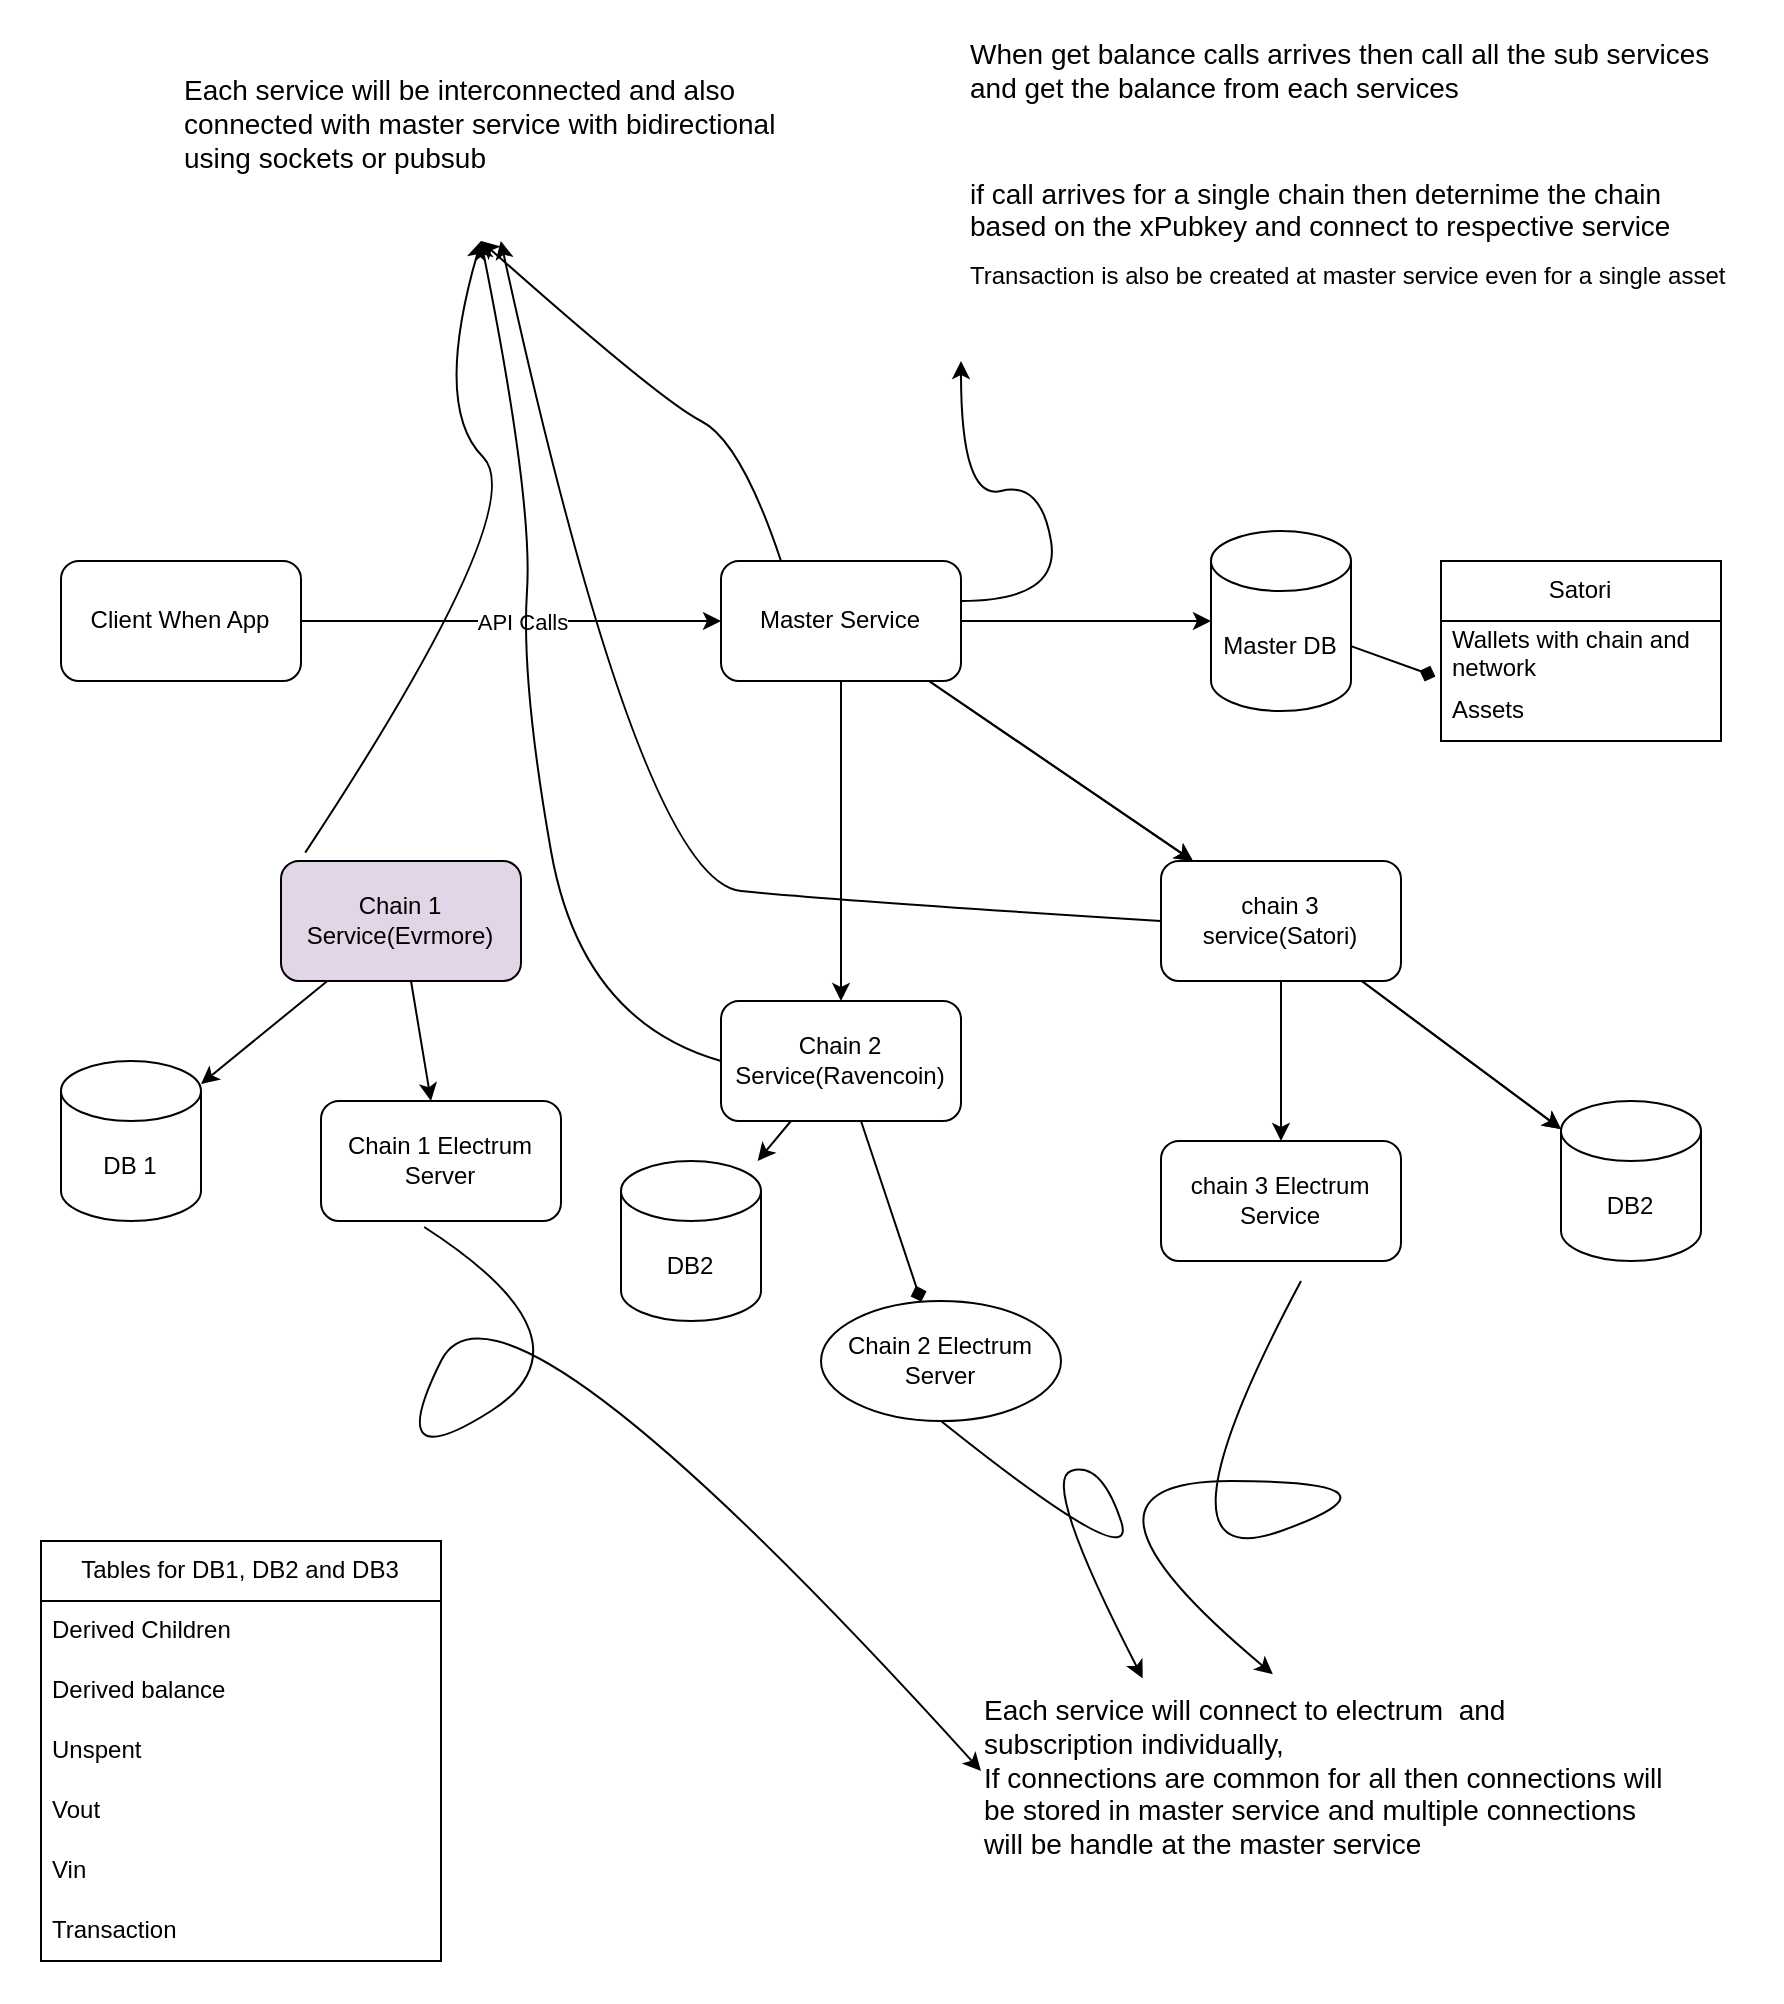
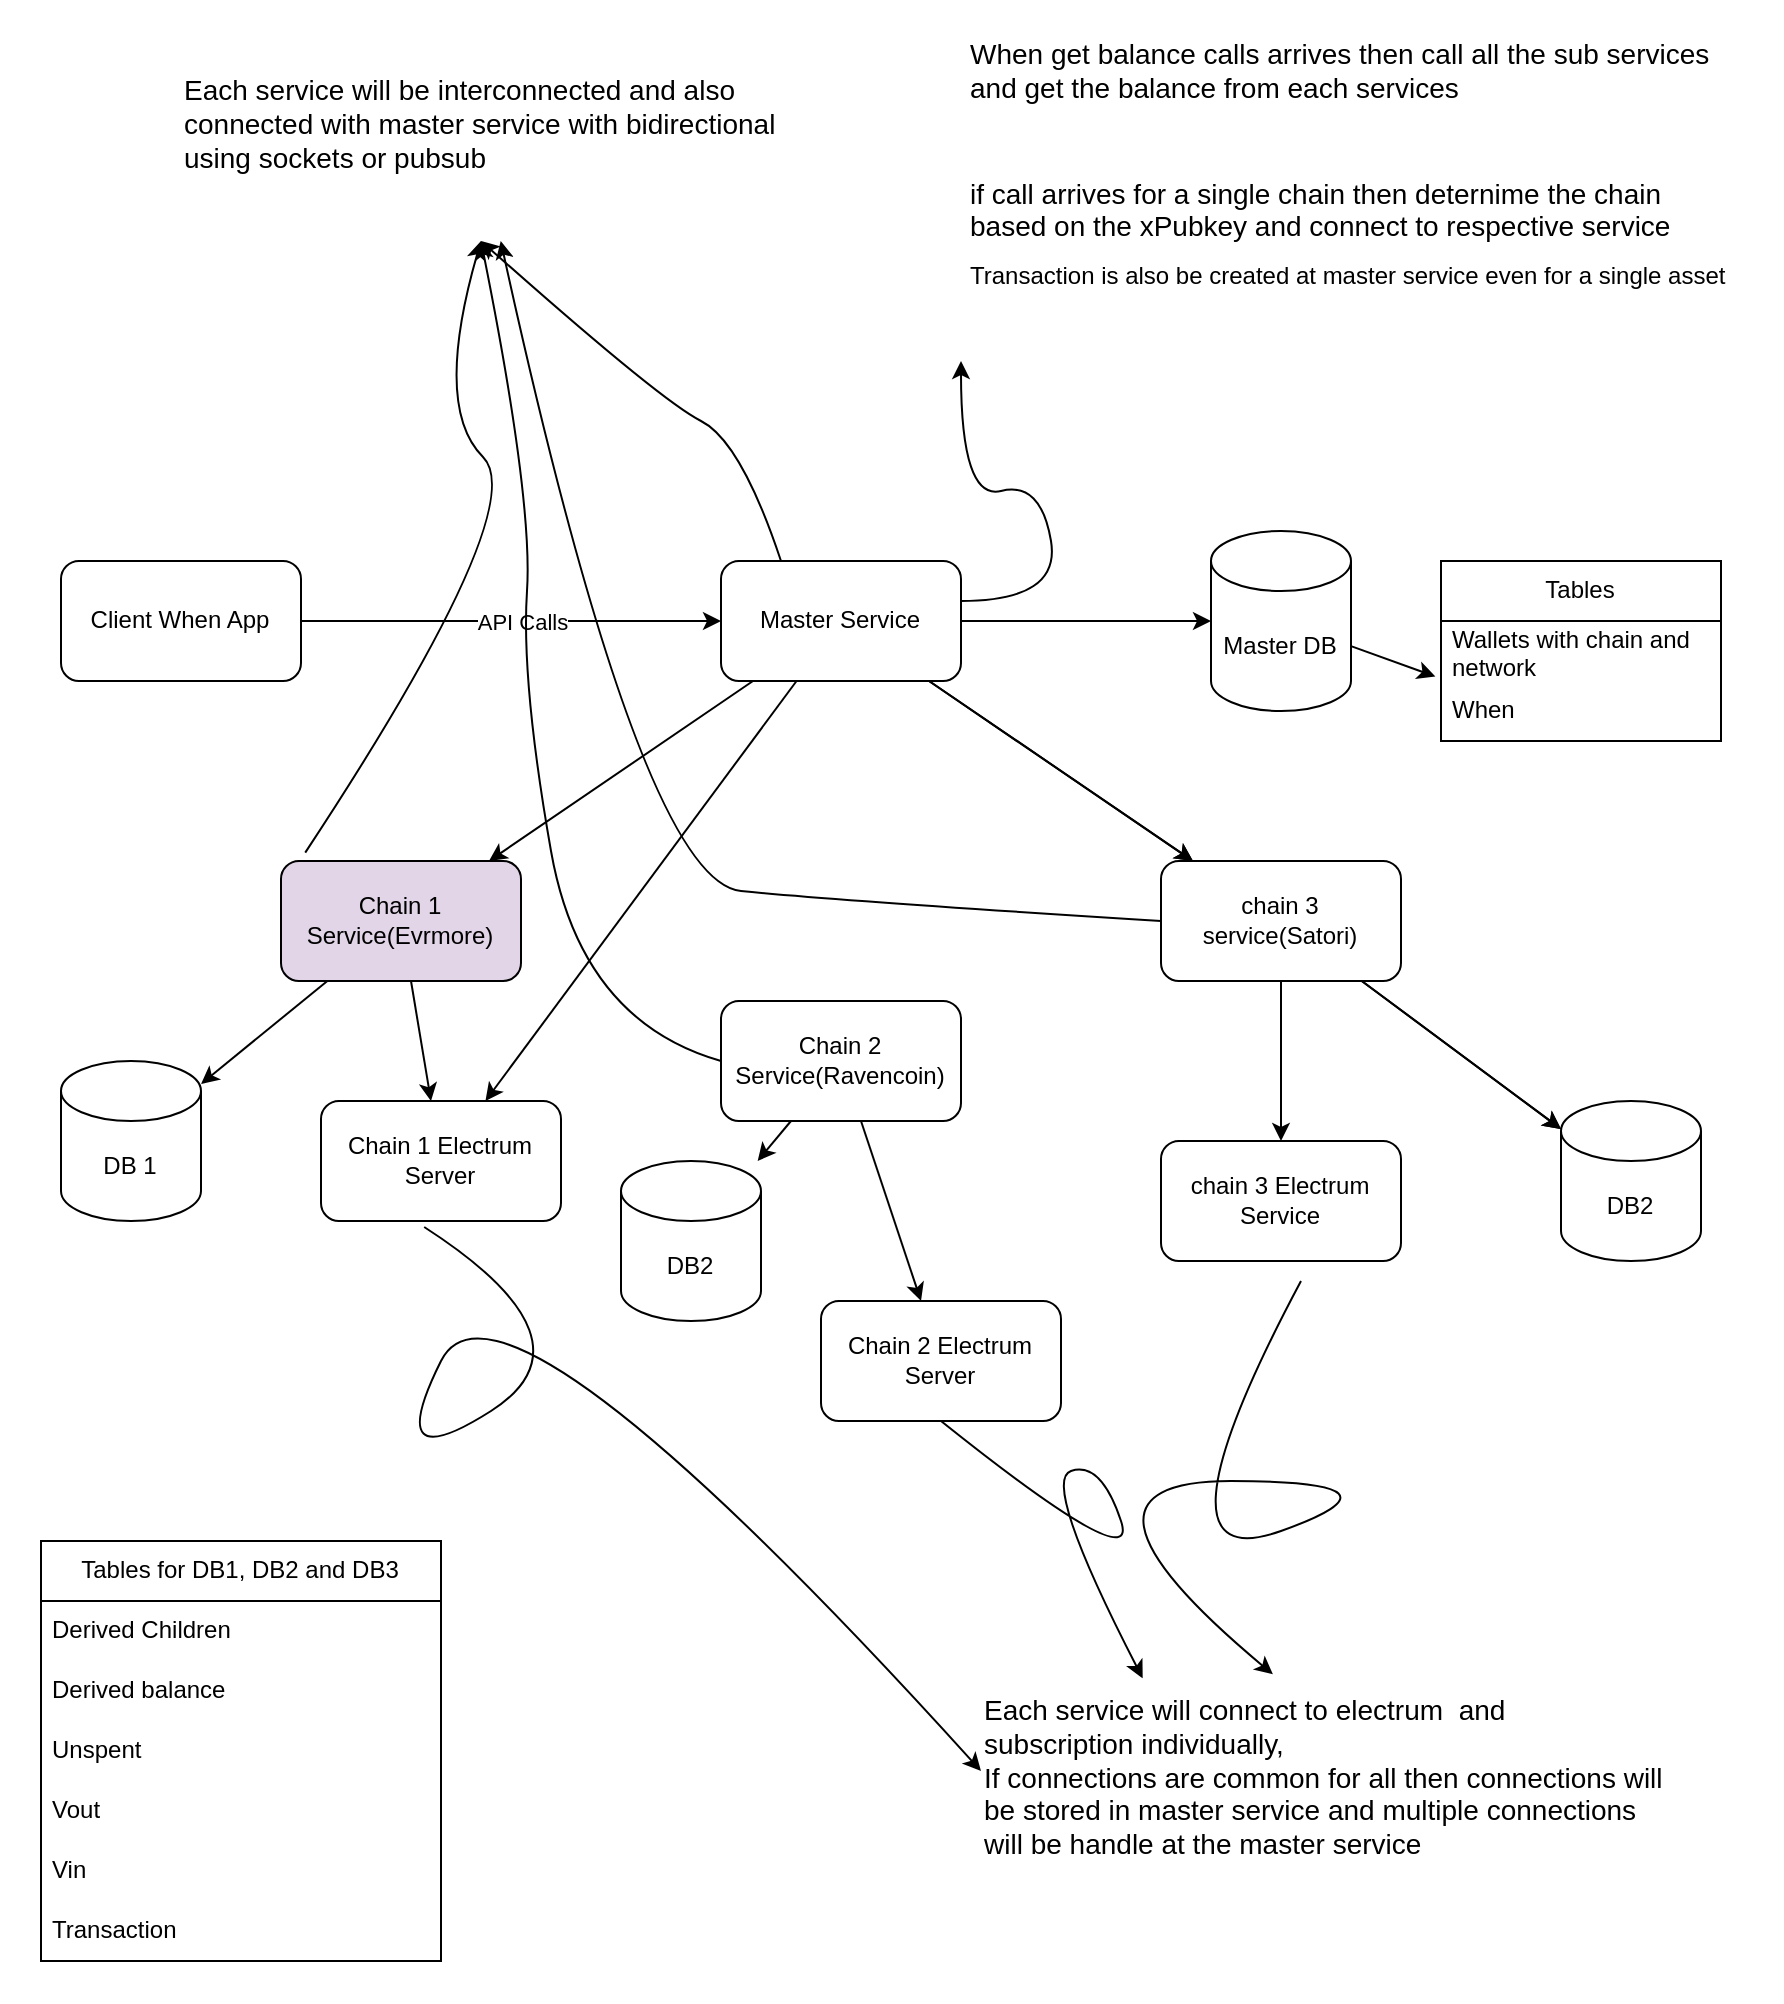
(1581, 591) -> (1581, 591)
(1419, 671) -> (1422, 672)
(1493, 711) -> (1480, 711)
none -> (699, 718)
(841, 834) -> (694, 819)
(916, 1286) -> (916, 1287)
(941, 1361) -> (941, 1361)
